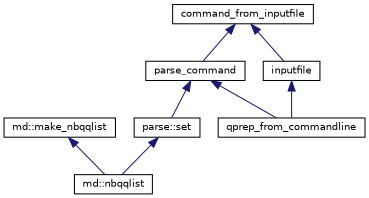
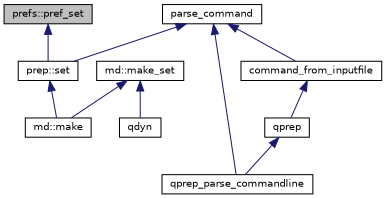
none -> (48, 14)
(216, 46) -> (266, 45)
(292, 71) -> (287, 128)
(60, 128) -> (140, 71)
none -> (140, 128)
(167, 128) -> (48, 71)
(292, 128) -> (237, 184)
(113, 184) -> (58, 128)
